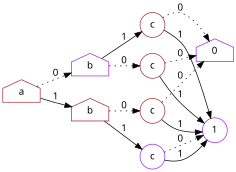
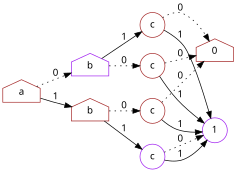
(215, 51) -> (215, 51)
